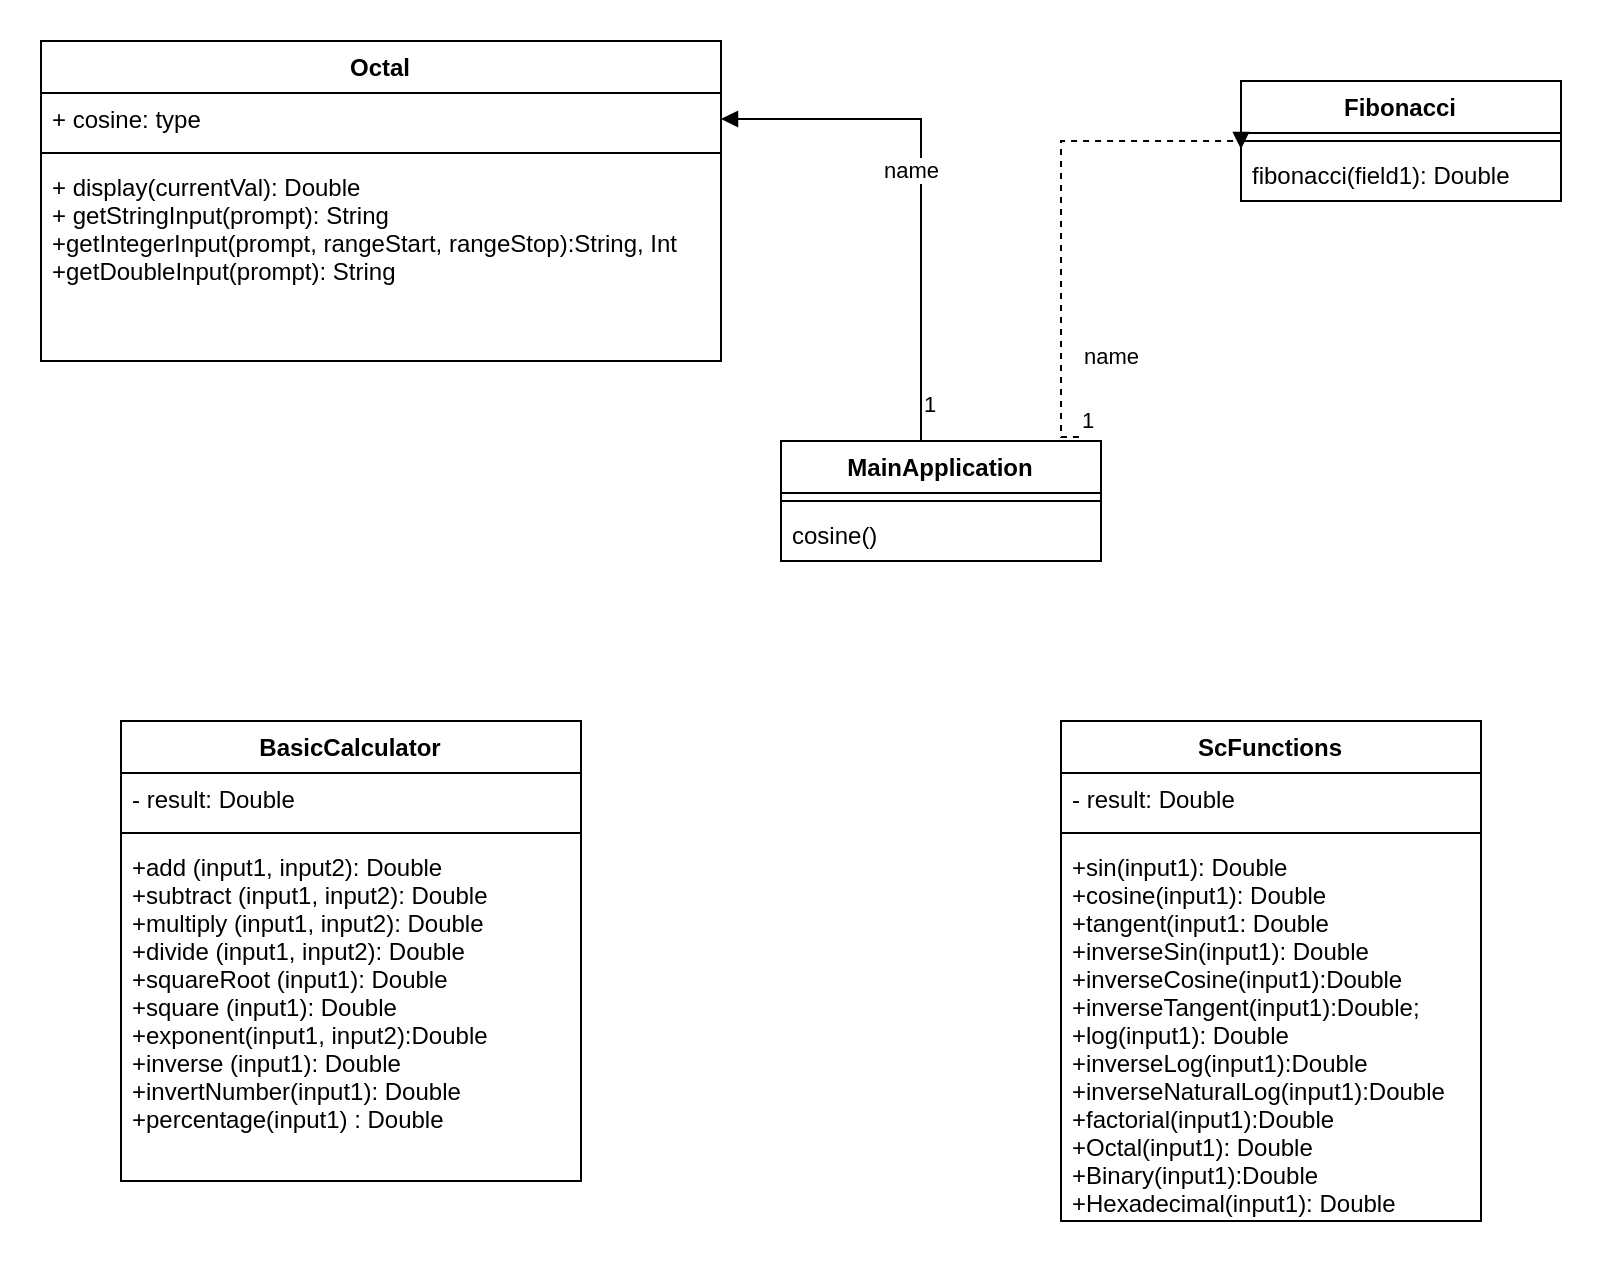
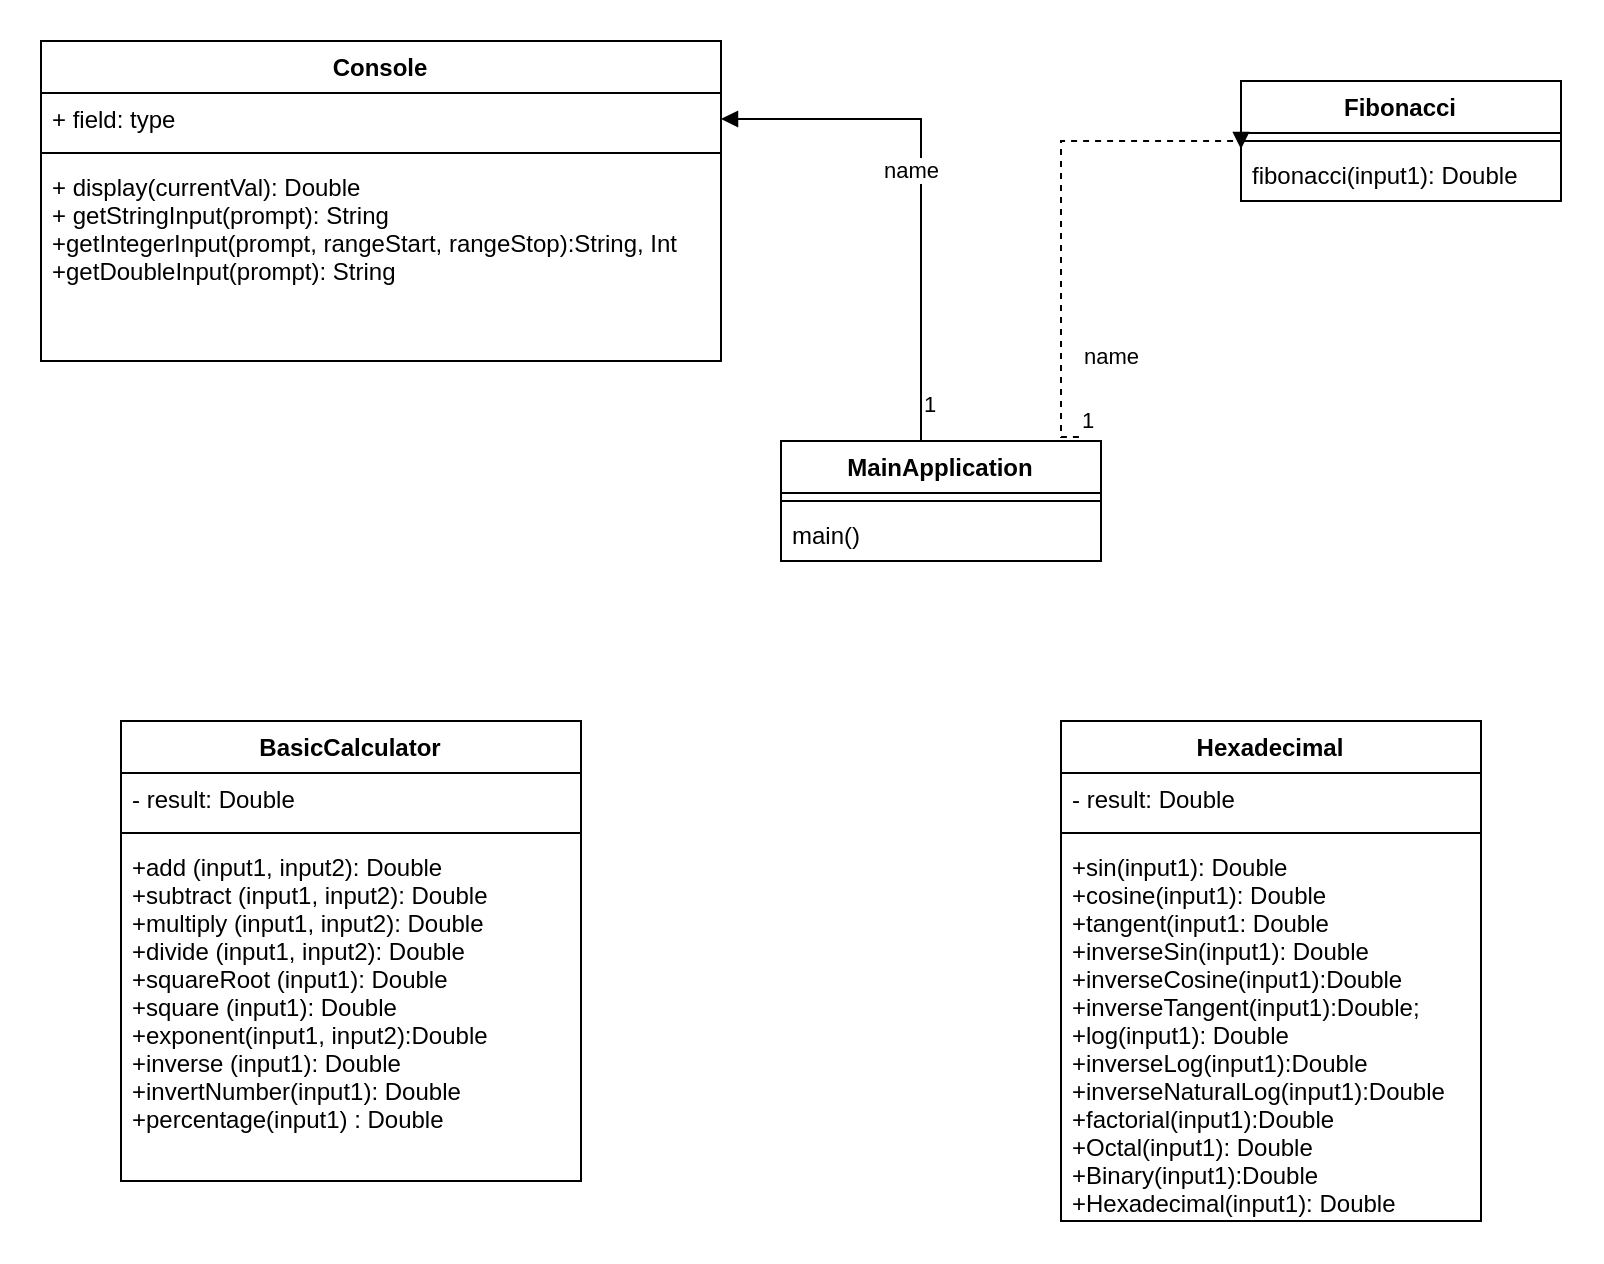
(380, 68) -> (380, 68)
(134, 120) -> (124, 120)
(1398, 176) -> (1401, 176)
(843, 536) -> (829, 536)
(1270, 748) -> (1270, 748)
